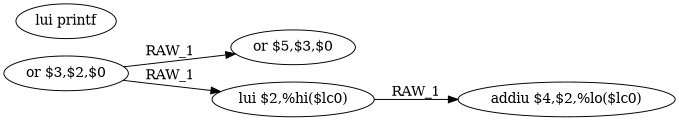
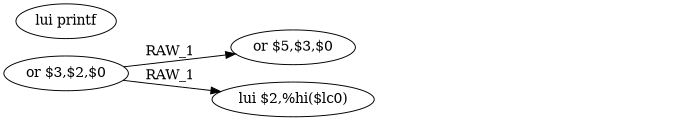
(567, 99) -> none
